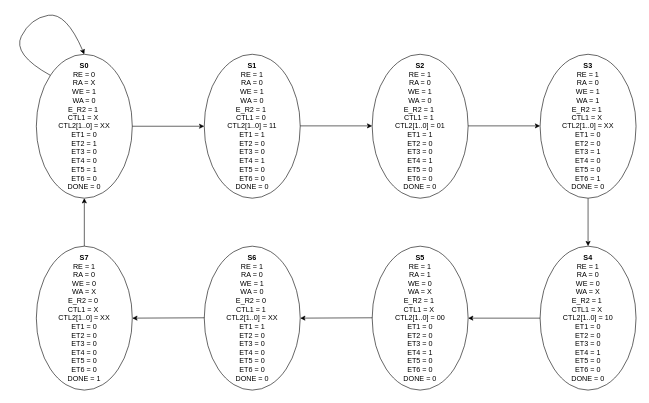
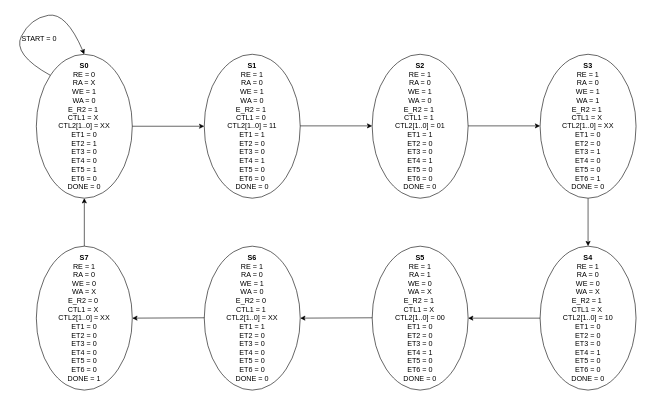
none -> (39, 39)
